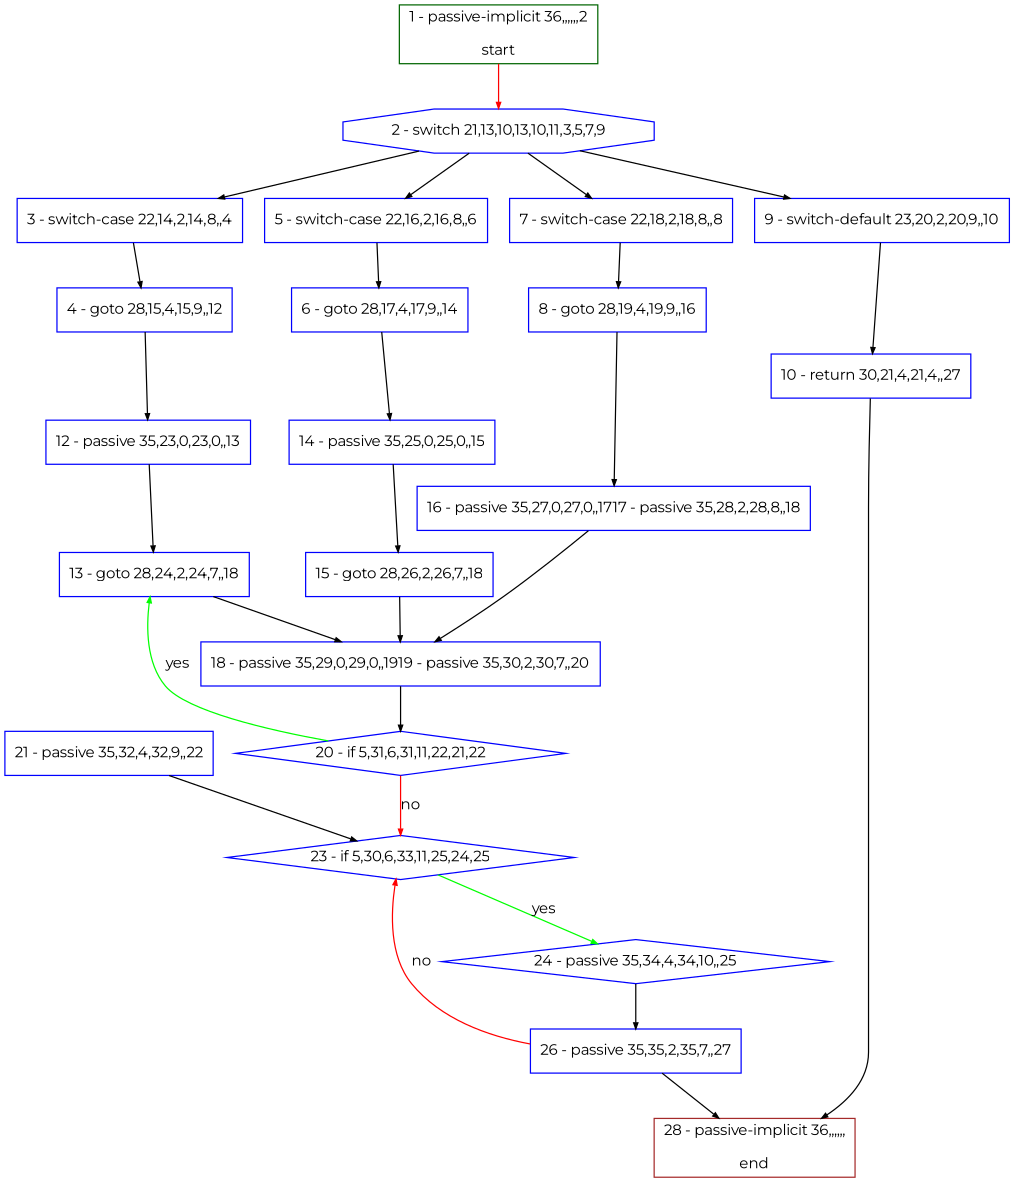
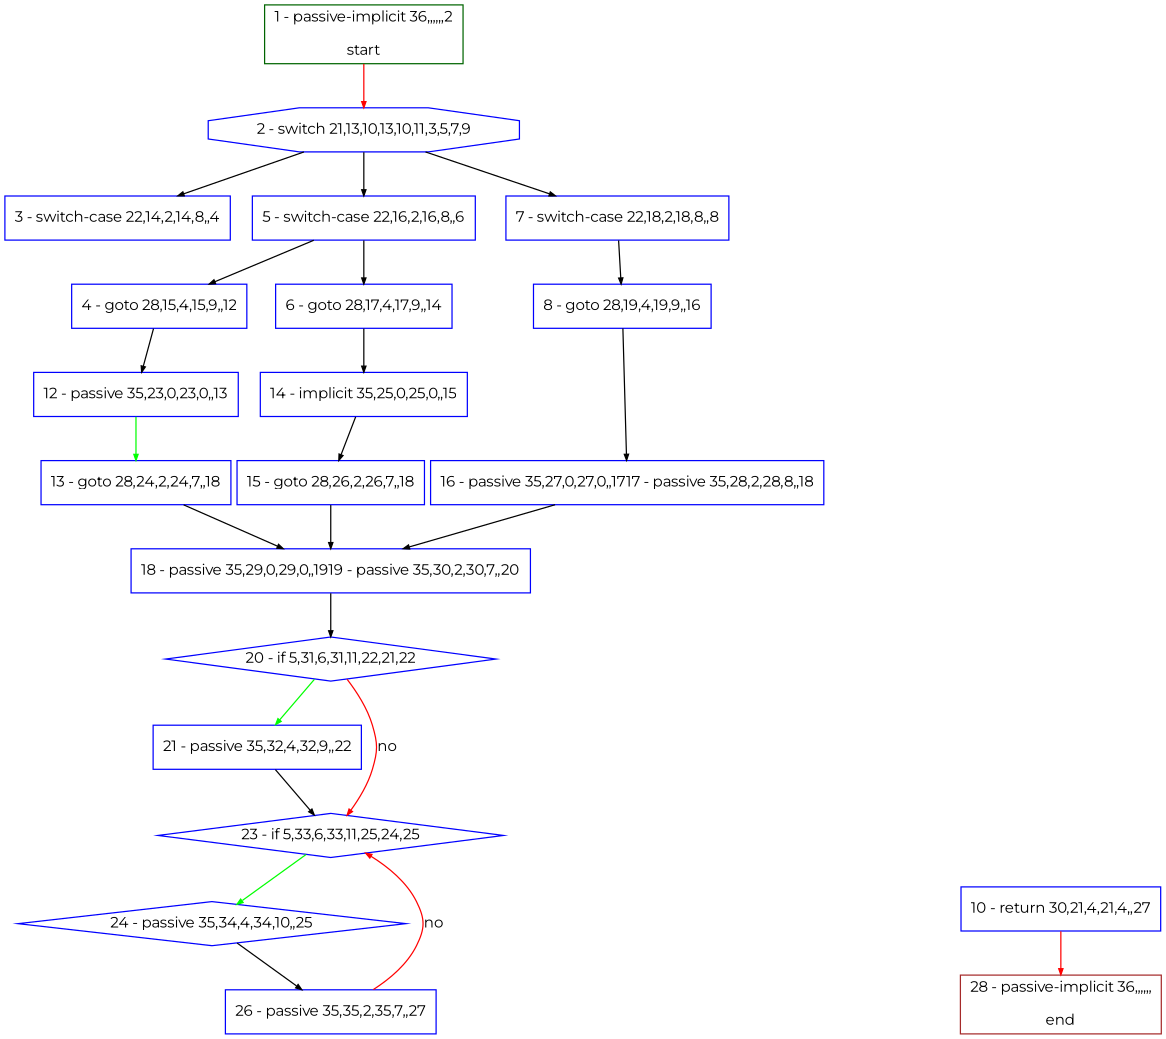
(882, 221) -> none
(137, 262) -> (264, 261)
(392, 442) -> (364, 394)
(151, 505) -> (136, 436)
(202, 708) -> (297, 700)
(869, 765) -> (1061, 950)
(401, 858) -> (331, 835)
(688, 1094) -> none
